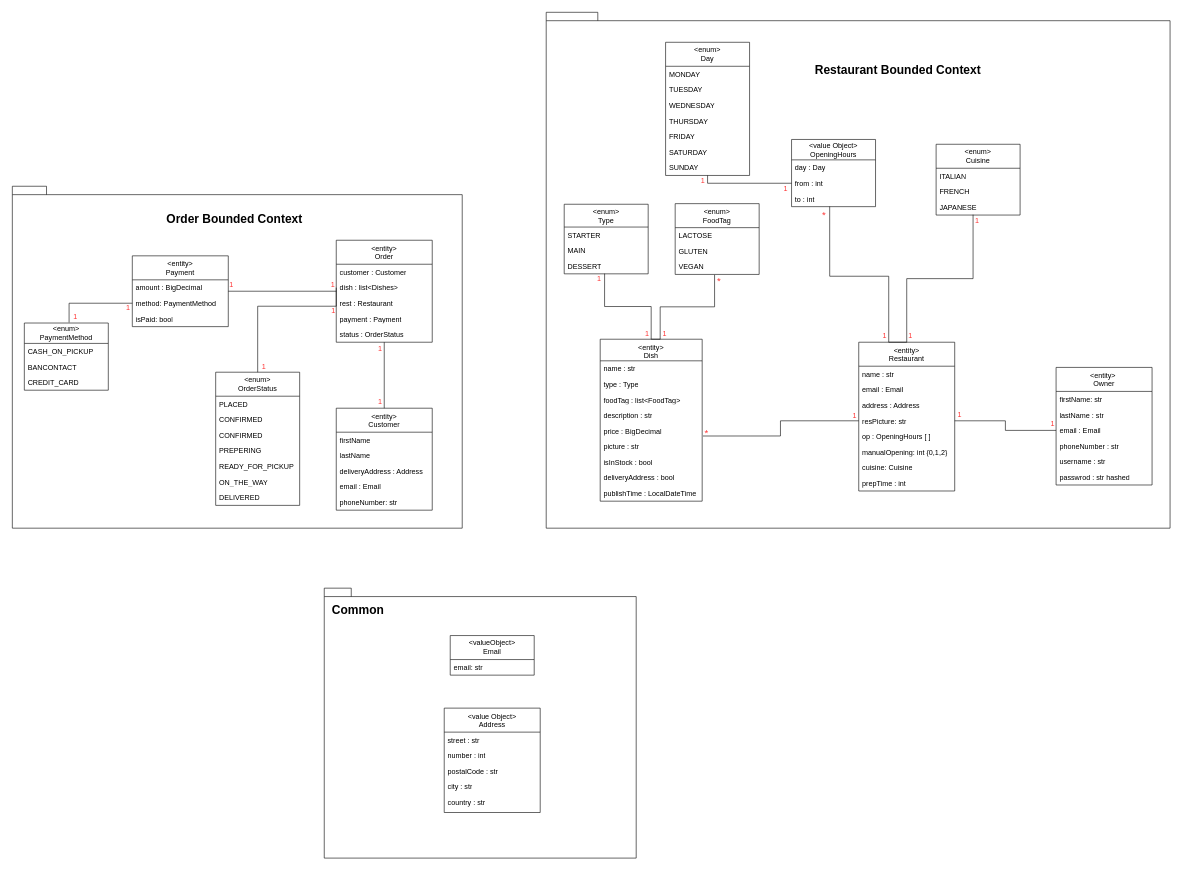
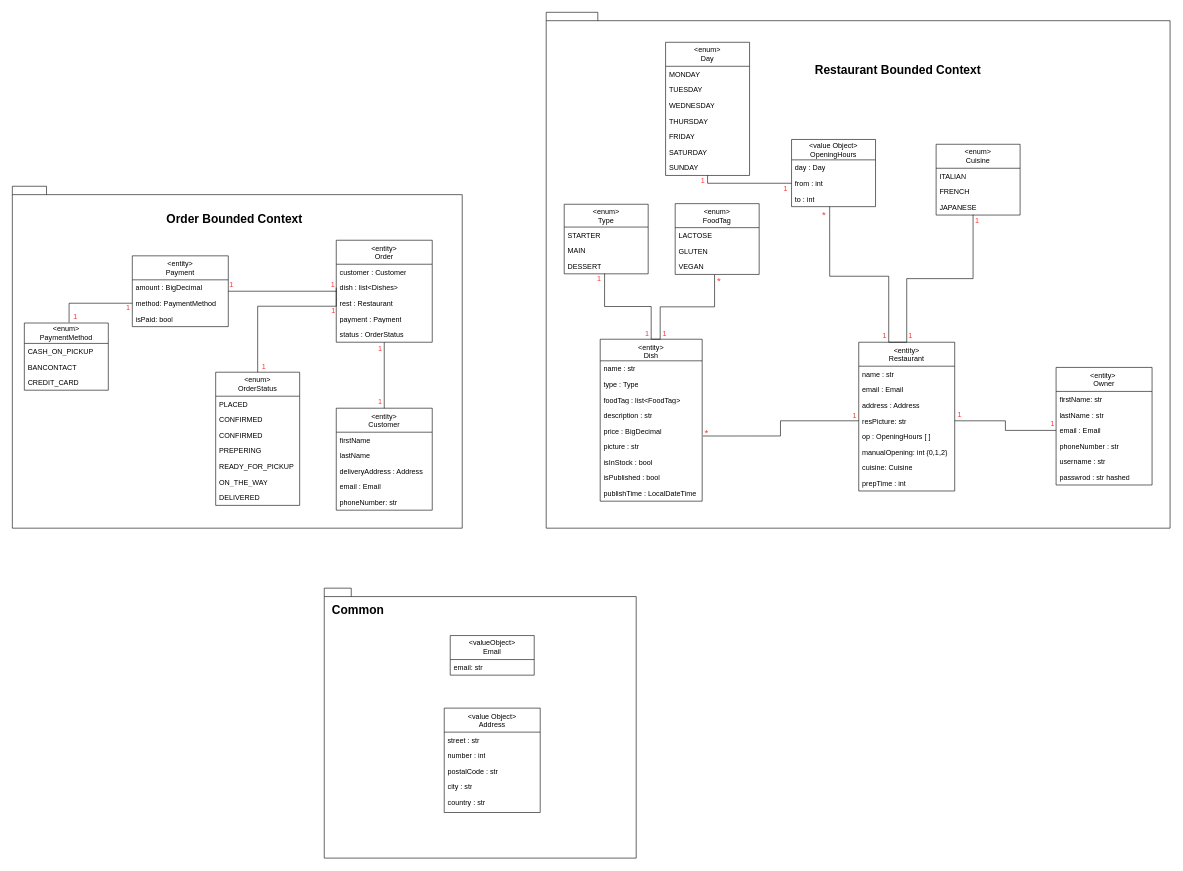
(643, 479) -> (634, 479)
